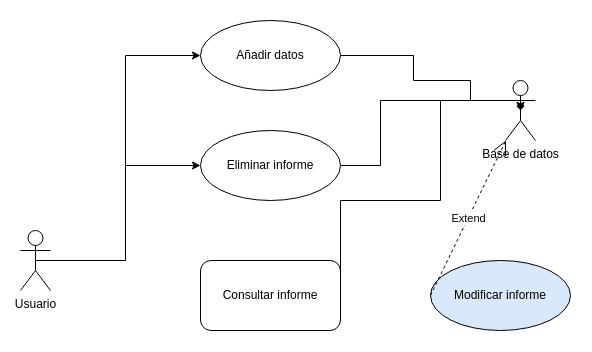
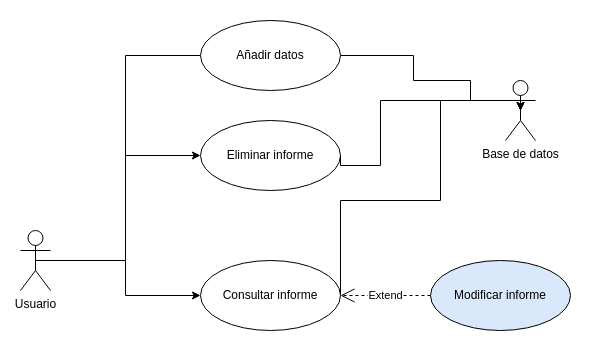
(192, 56) -> (194, 56)
(271, 166) -> (271, 156)
(468, 219) -> (387, 296)
(341, 266) -> (341, 266)
none -> (143, 296)
(271, 296) -> (271, 296)
